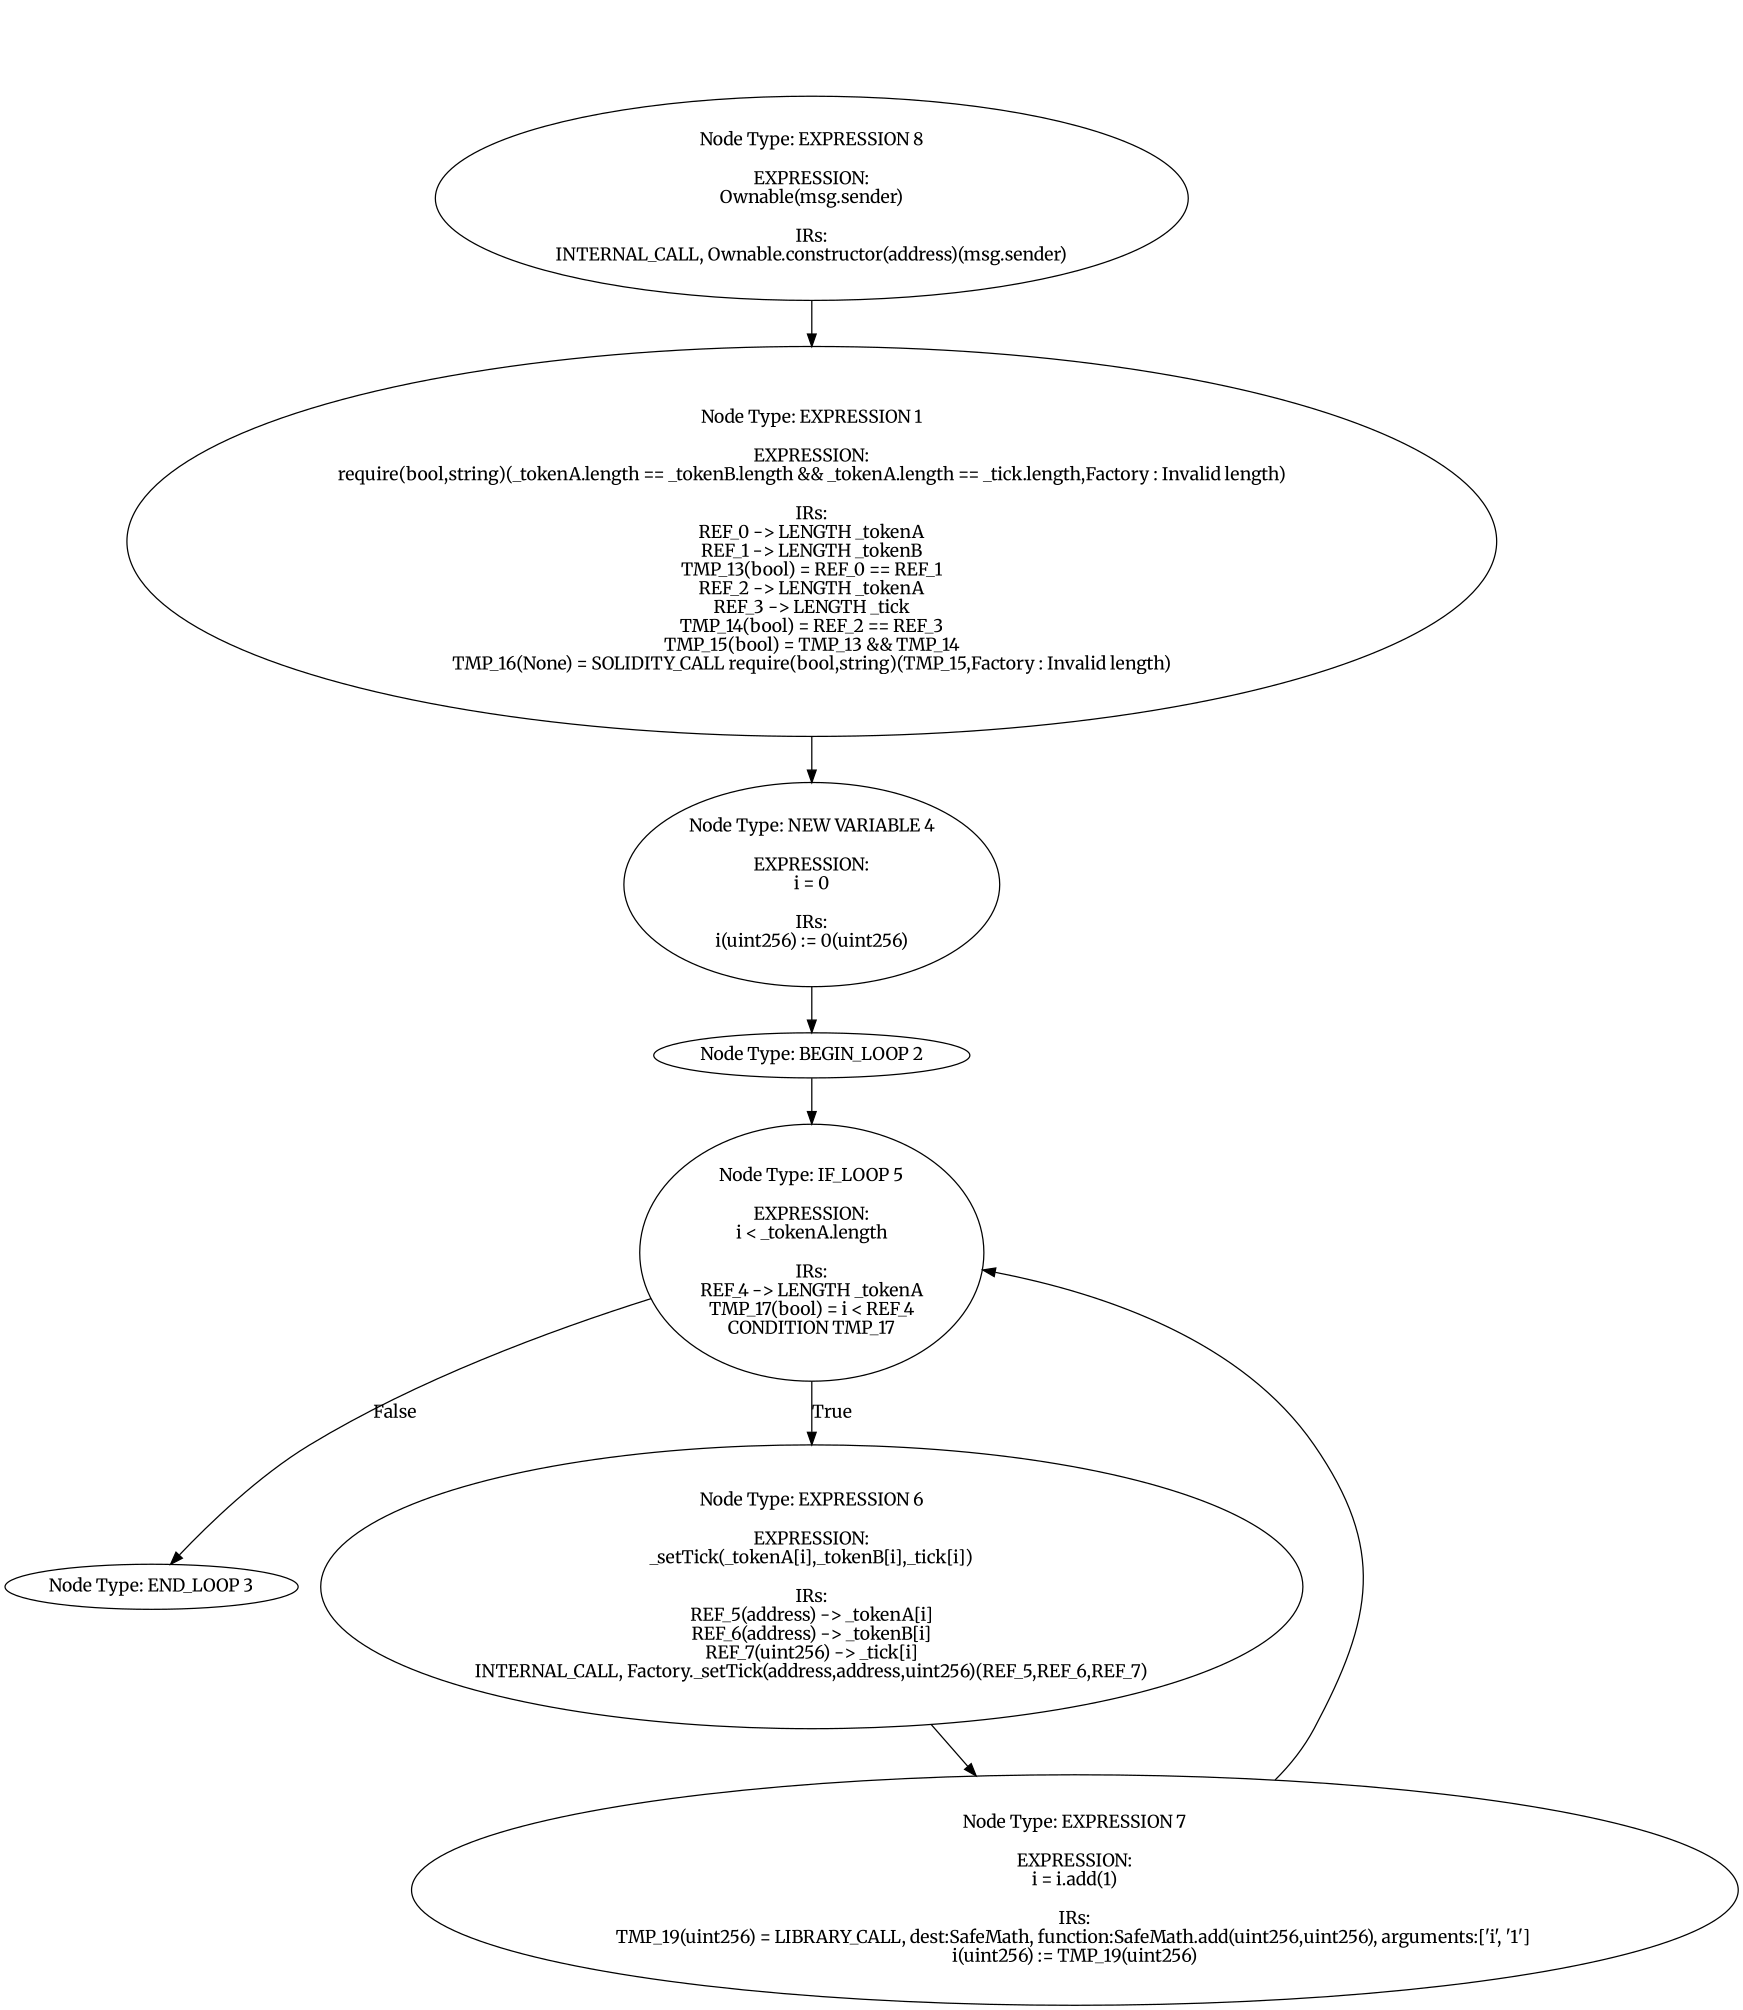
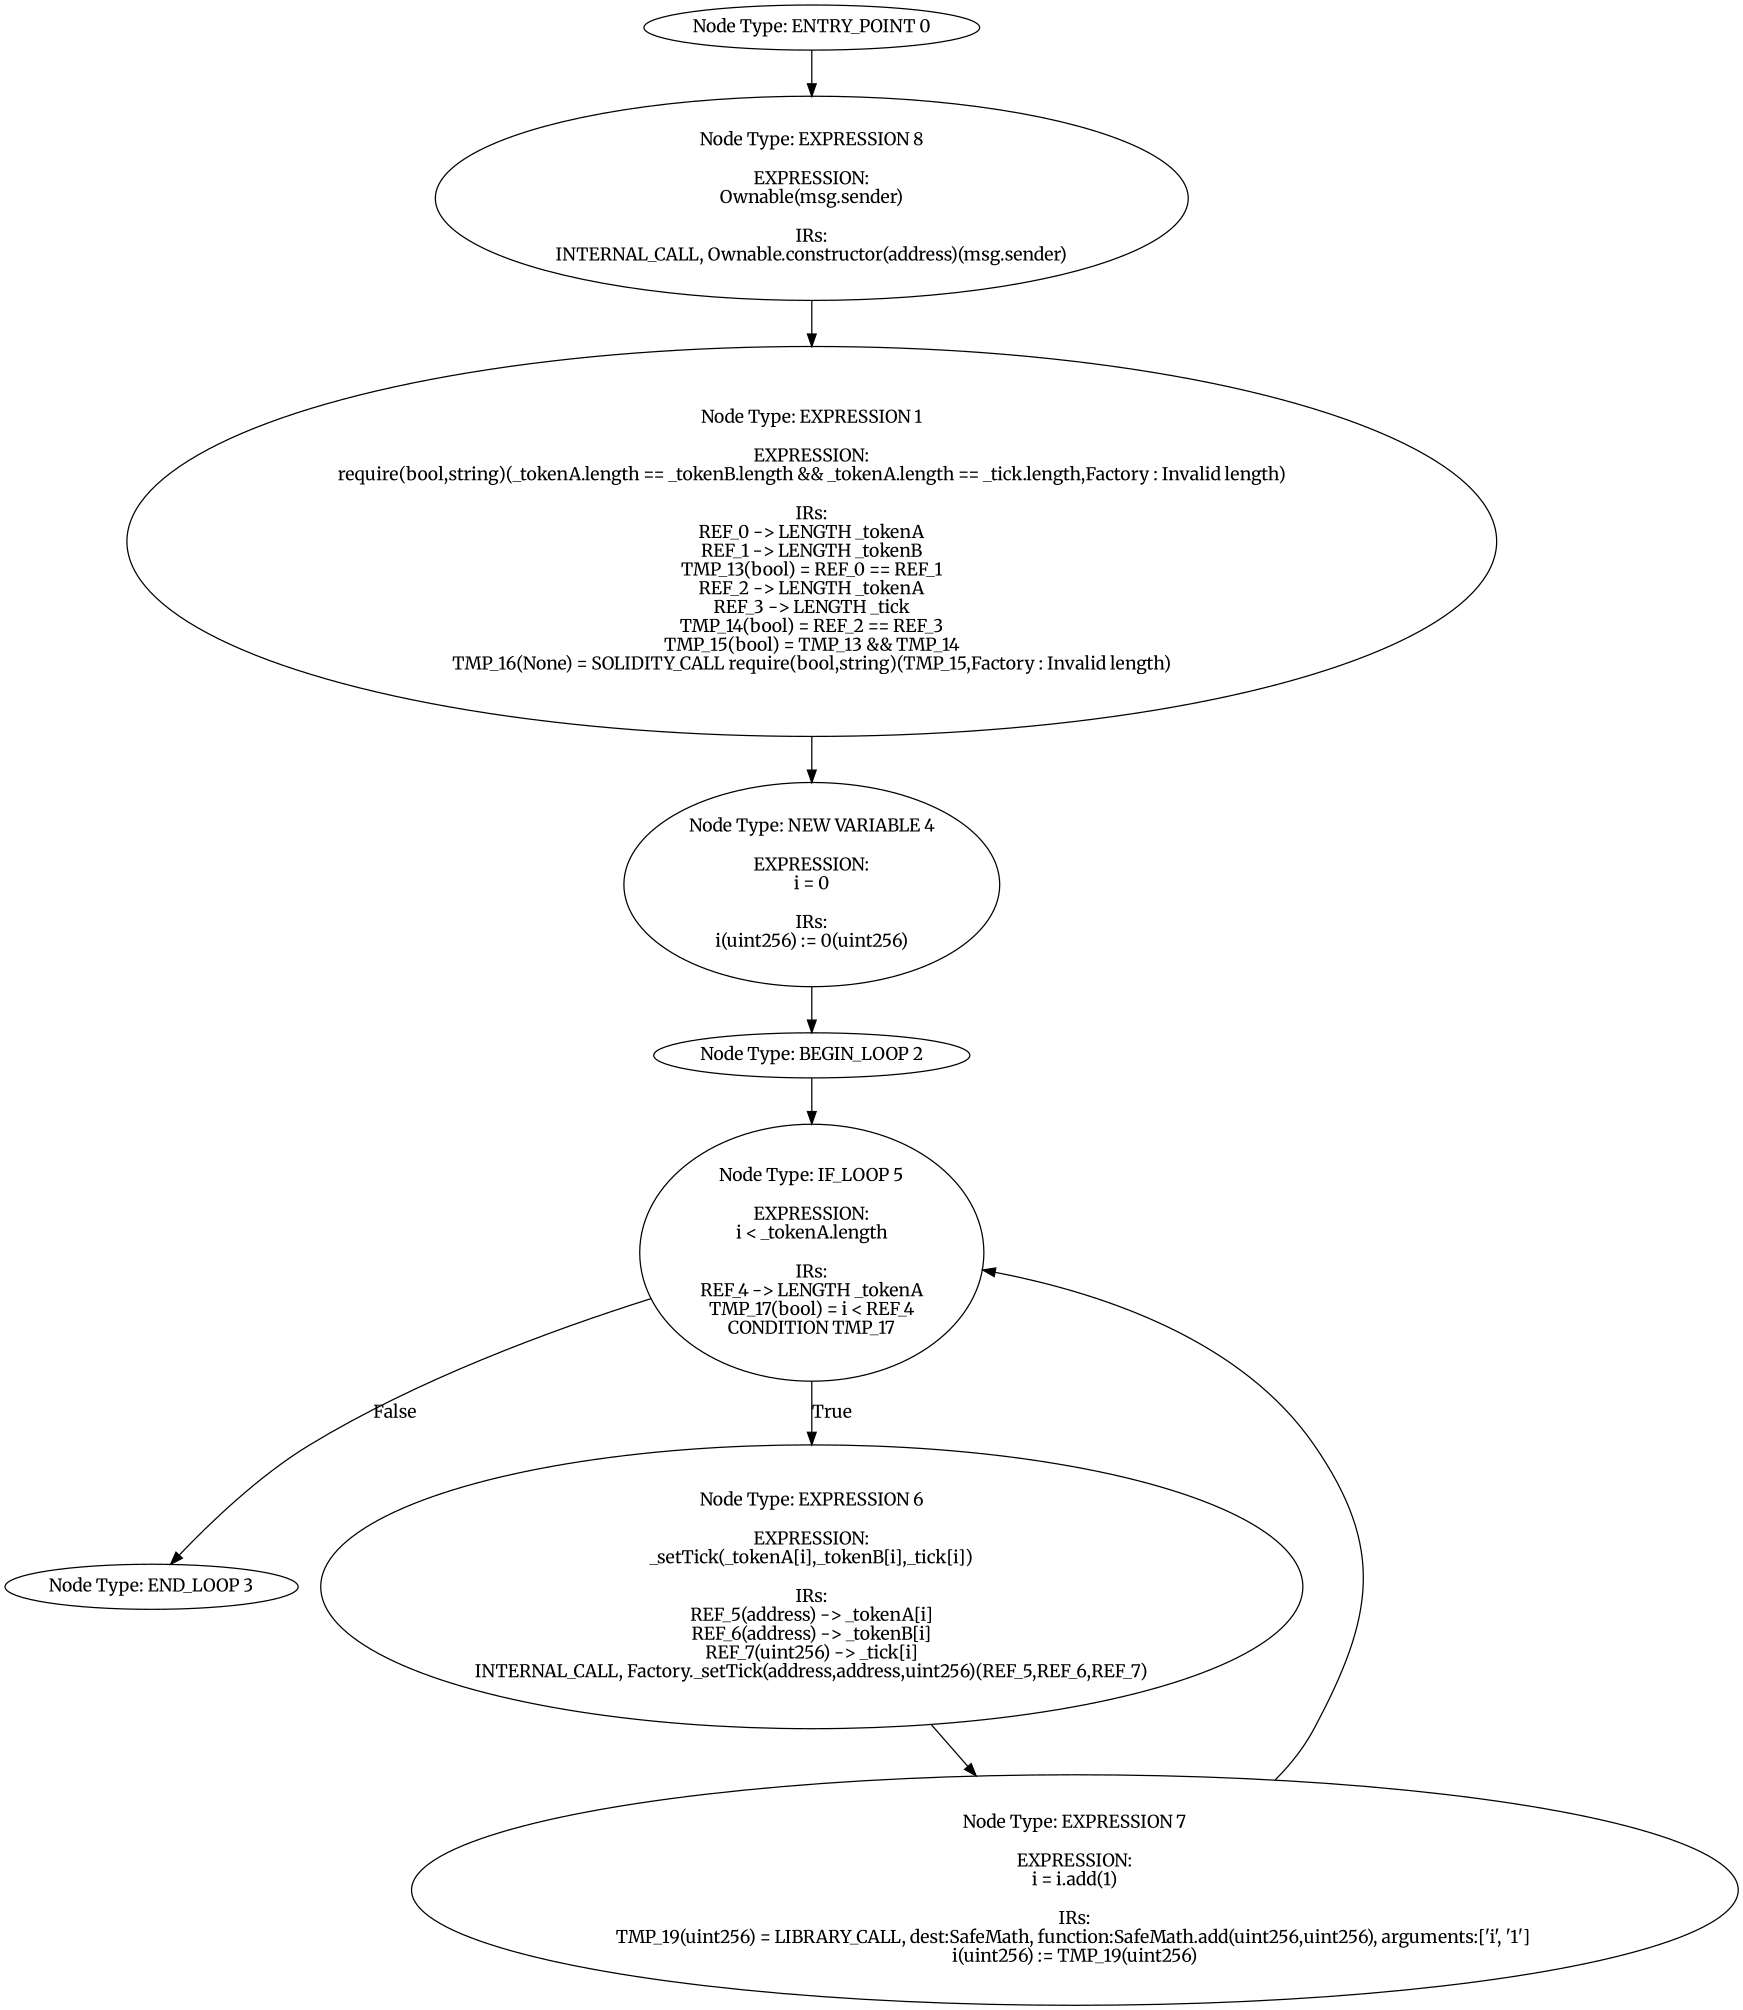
none -> (812, 28)
